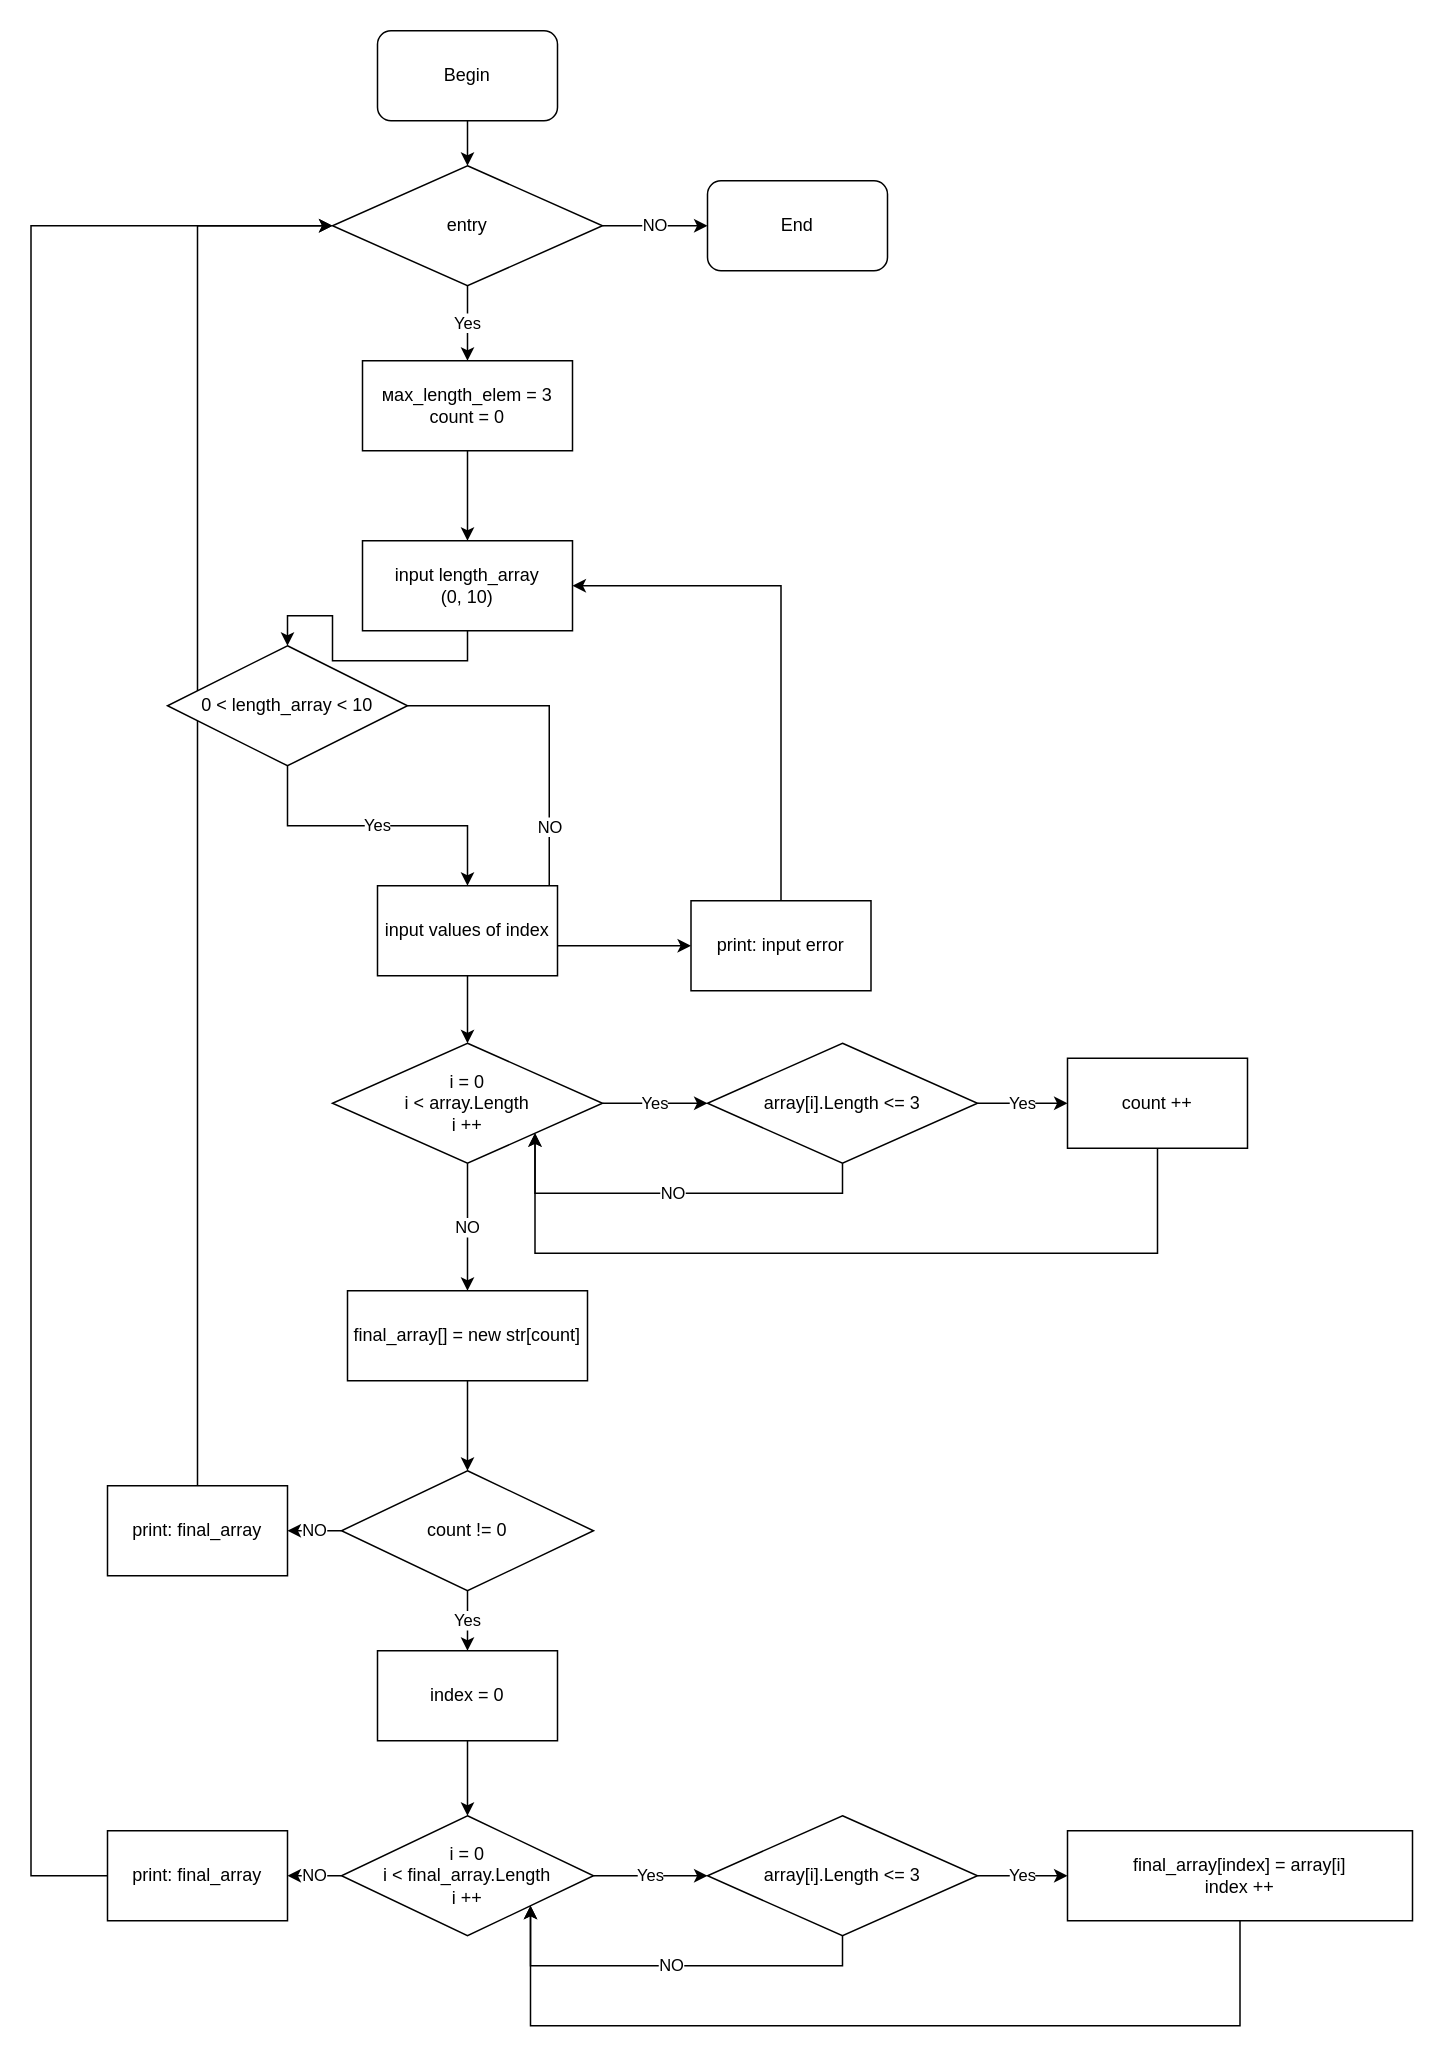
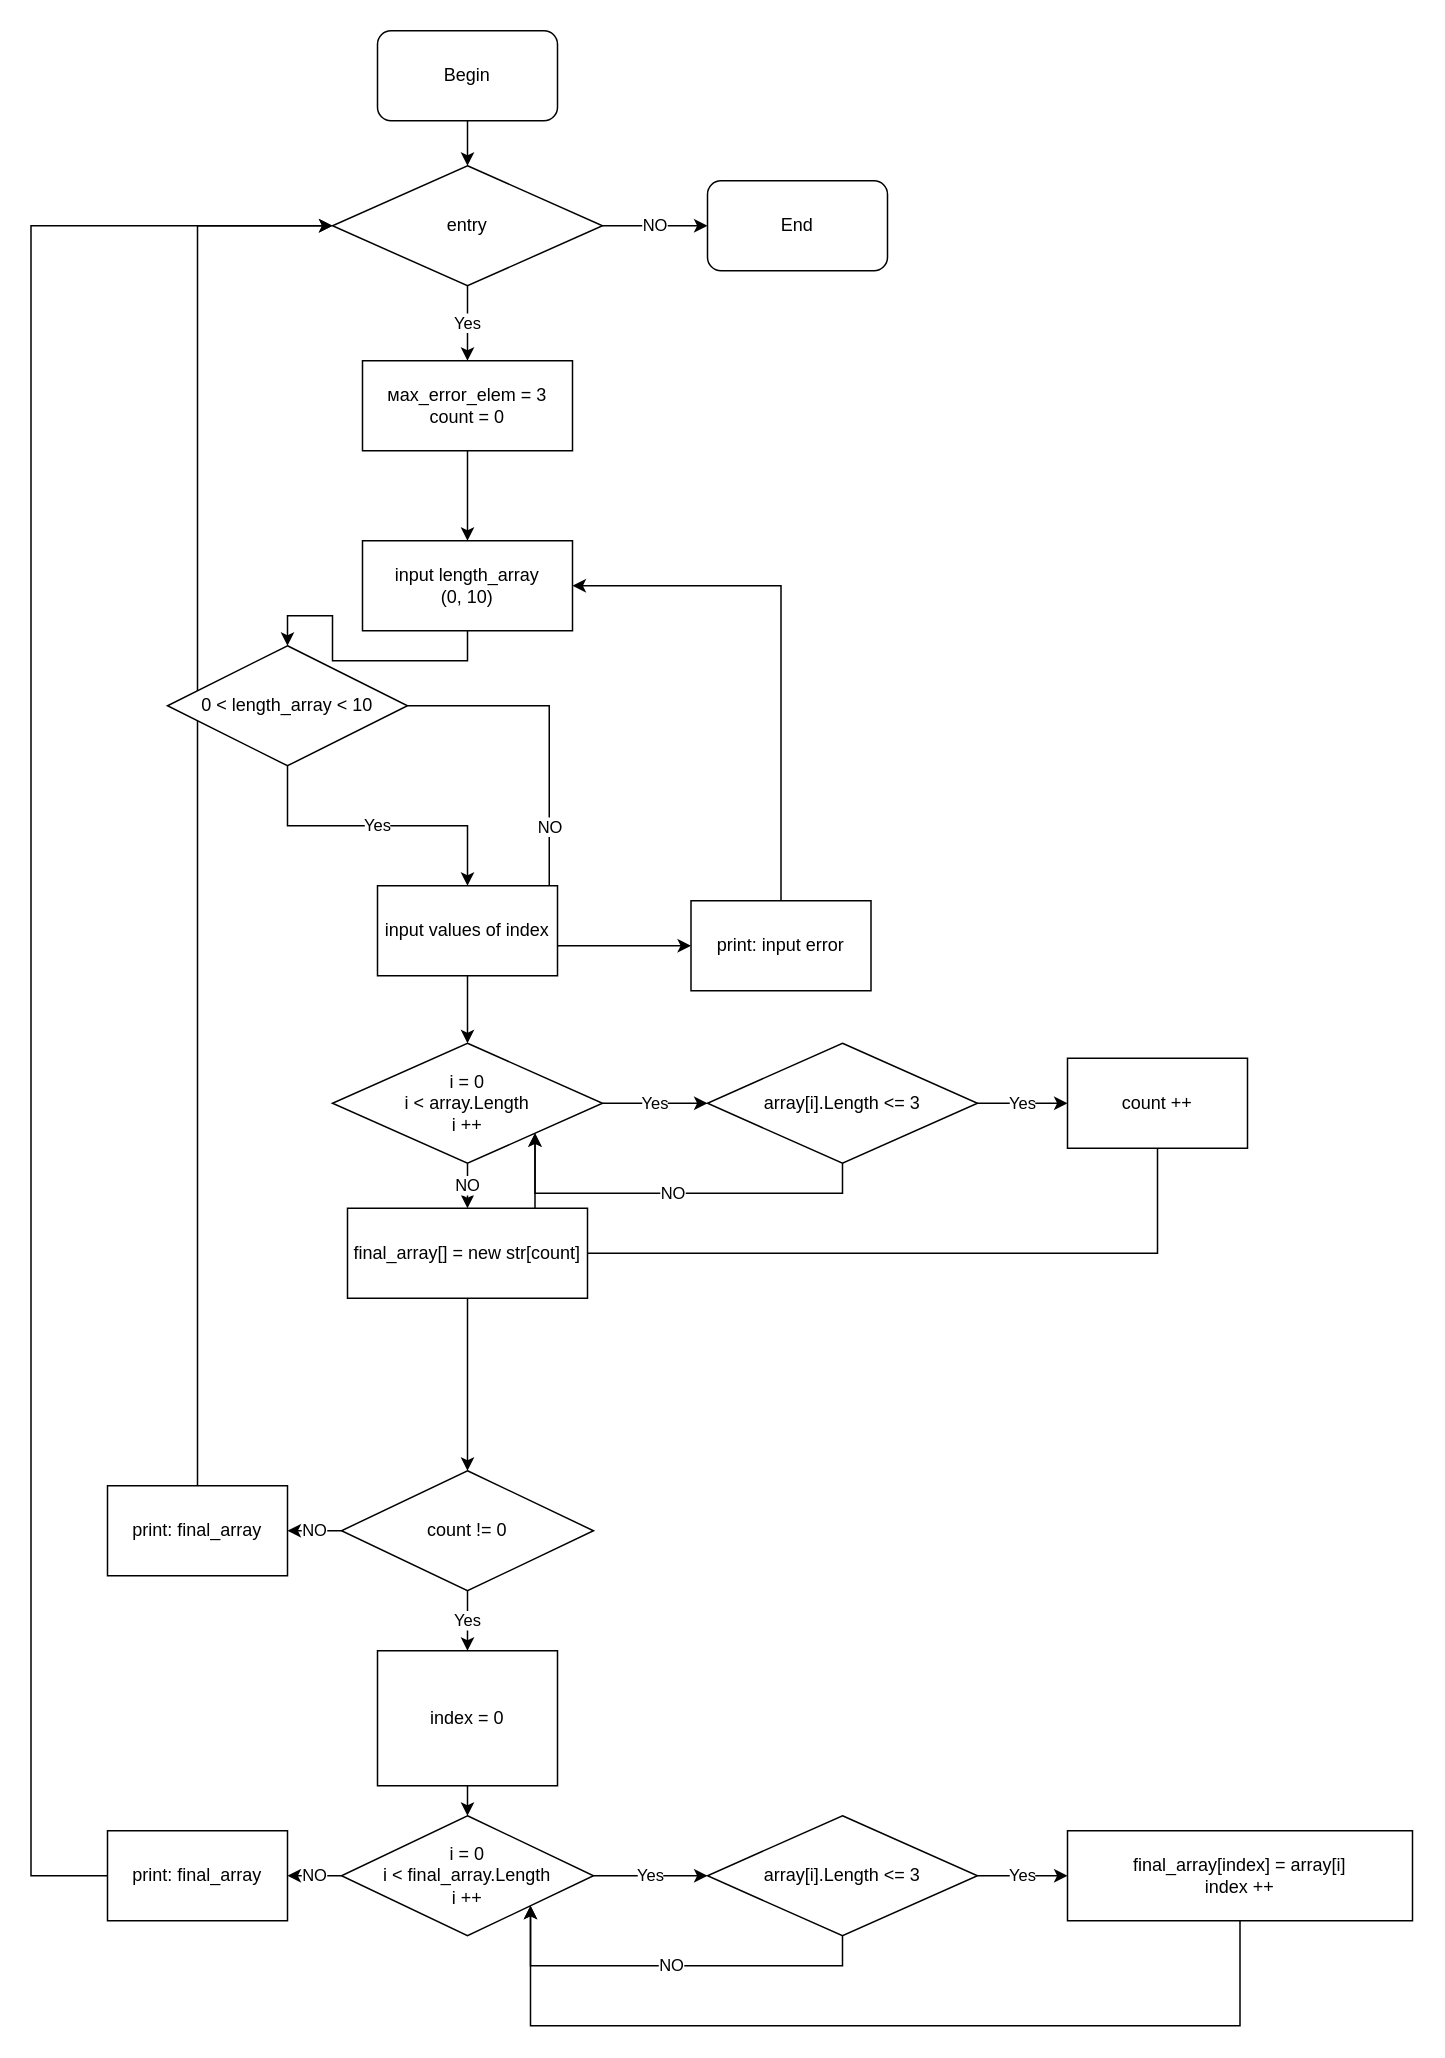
(467, 406) -> (467, 406)
(467, 1336) -> (467, 1253)
(467, 1696) -> (467, 1718)
